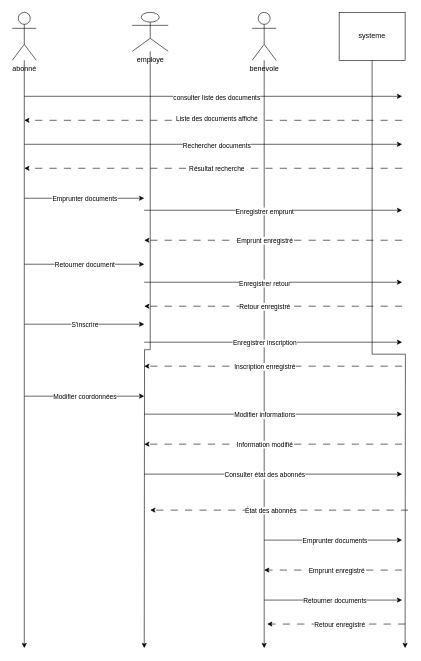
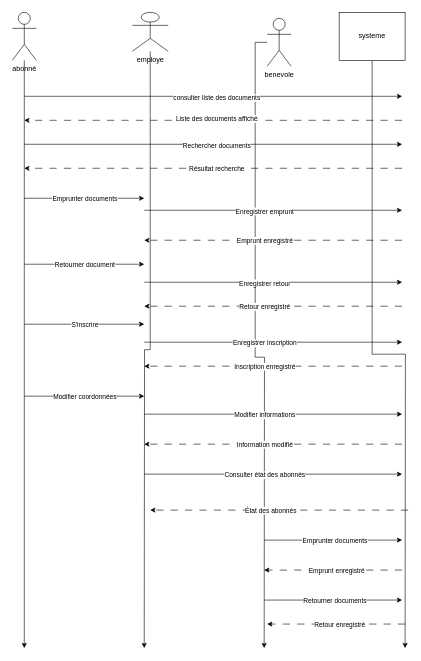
(264, 36) -> (279, 42)
